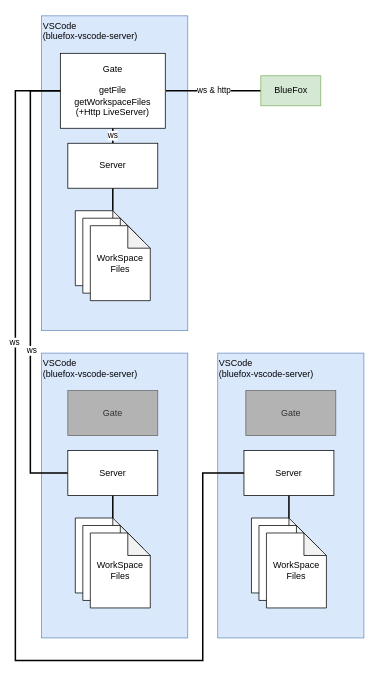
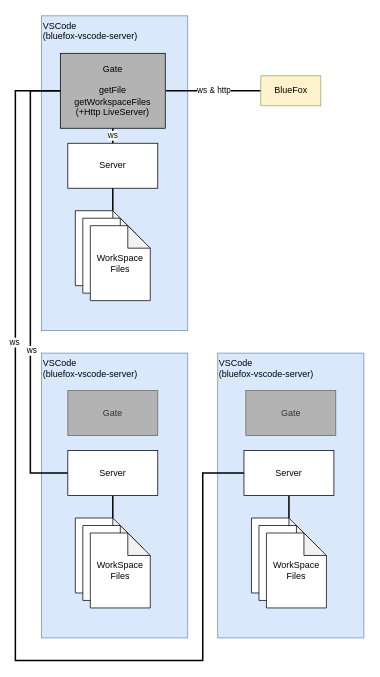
(113, 90) -> (113, 90)
(291, 90) -> (291, 90)
